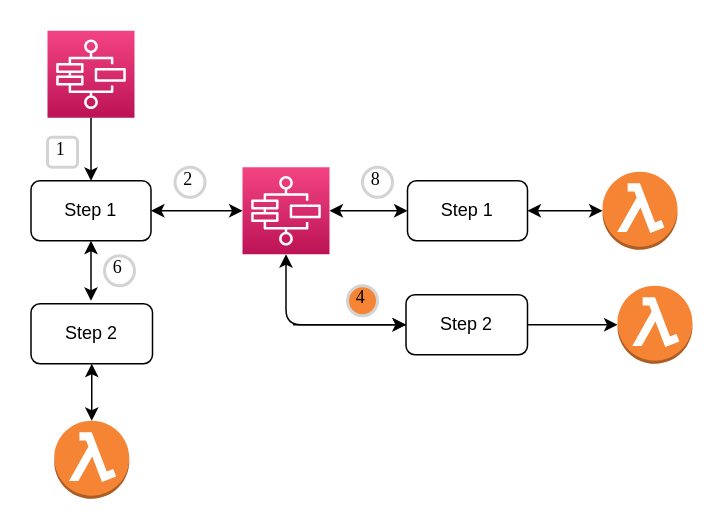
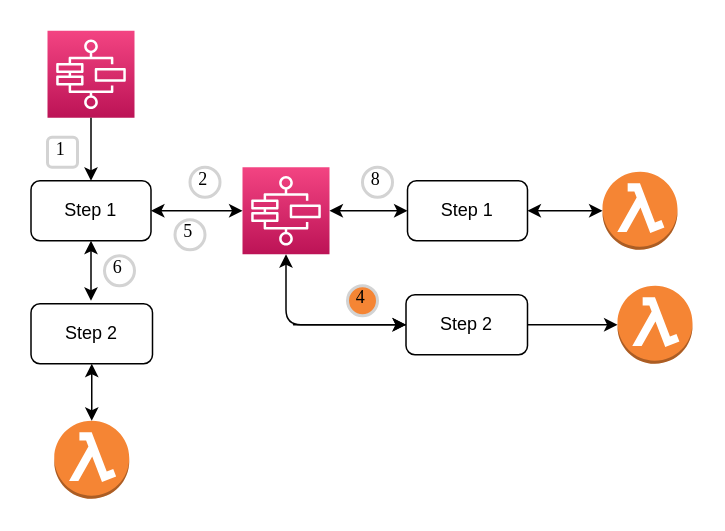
(190, 182) -> (205, 182)
none -> (190, 235)
